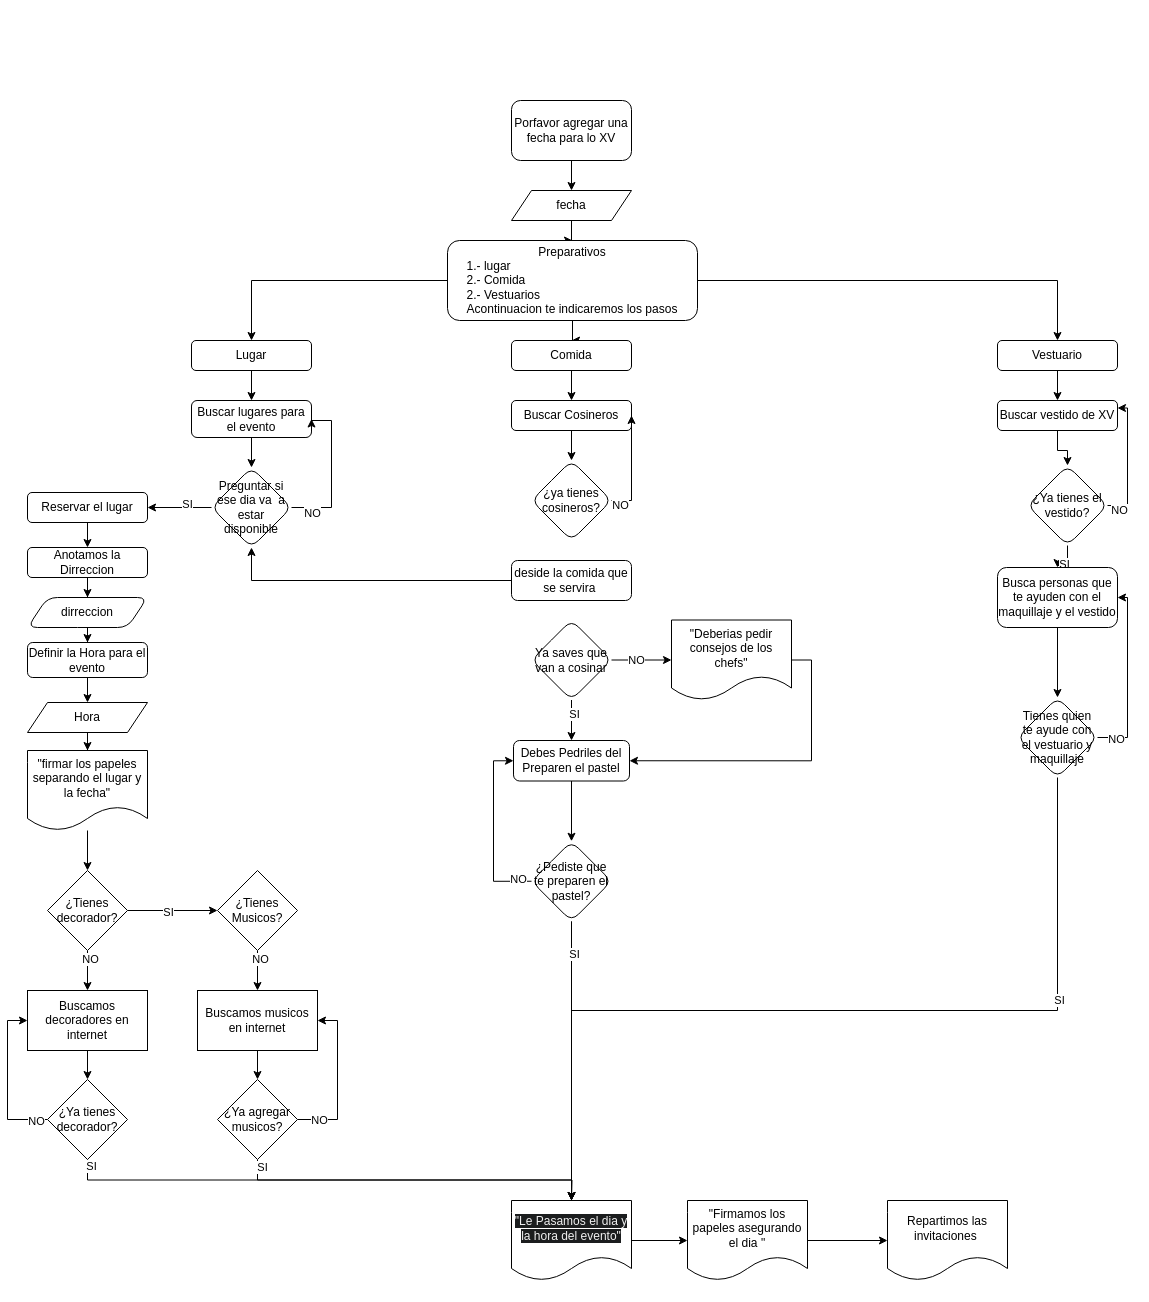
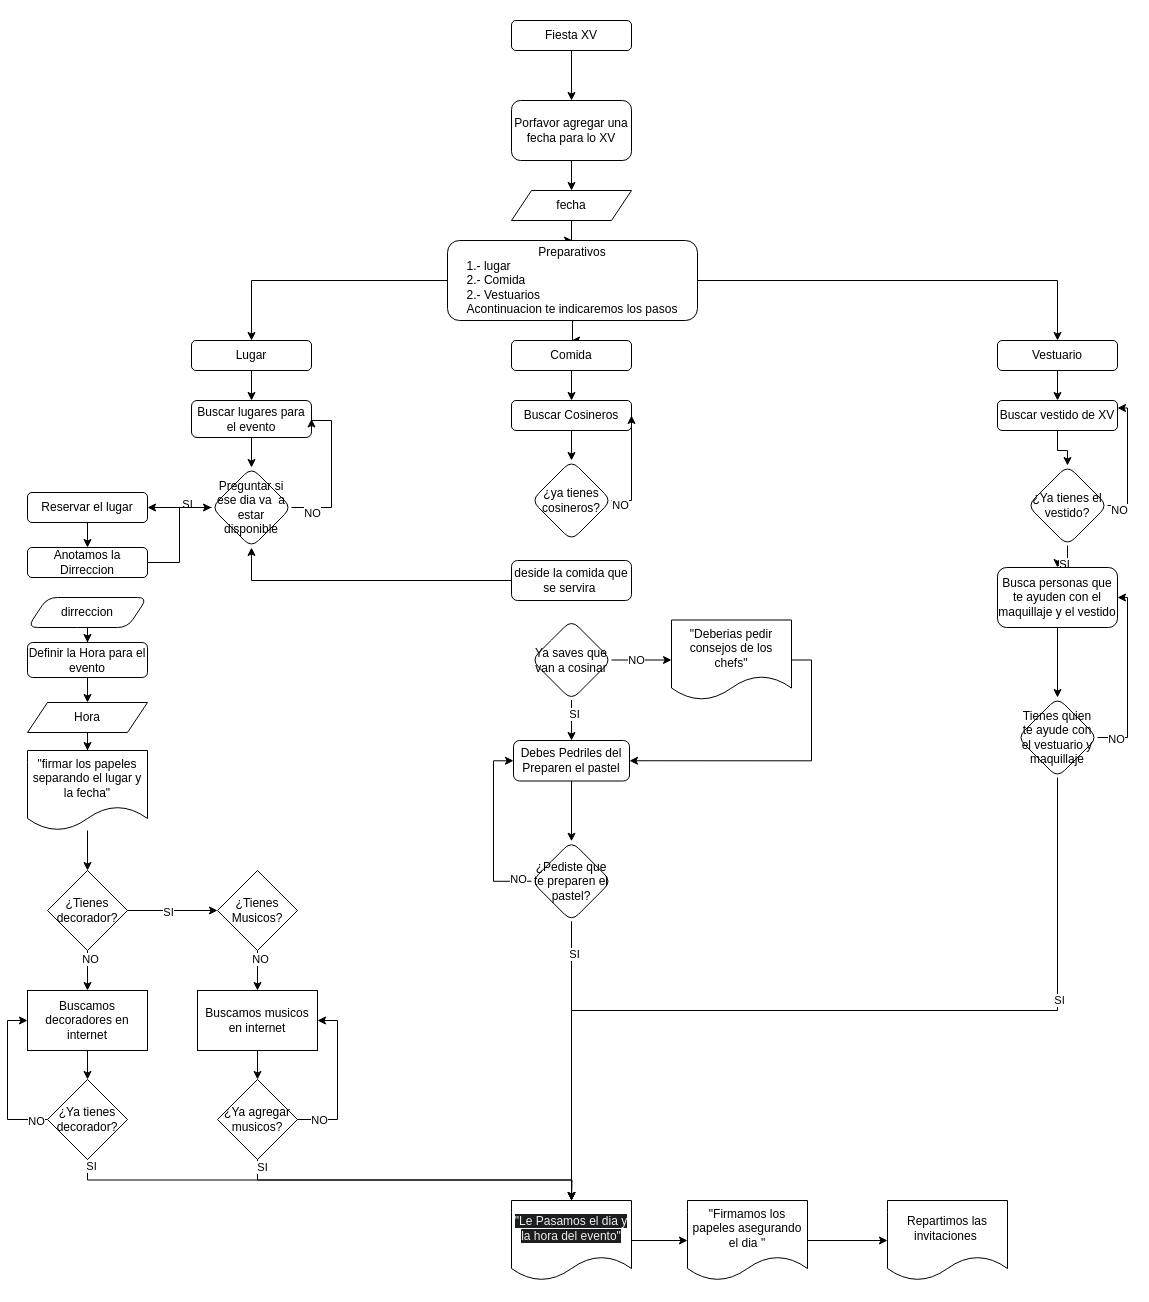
none -> (572, 36)
none -> (572, 72)
(88, 592) -> (180, 553)
